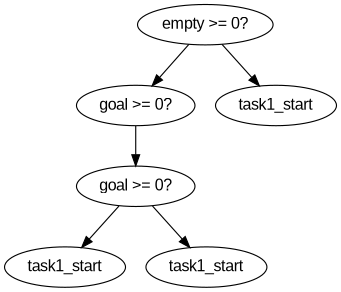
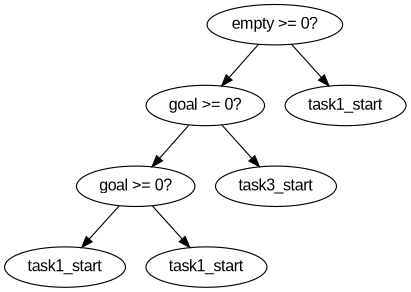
none -> (276, 186)
